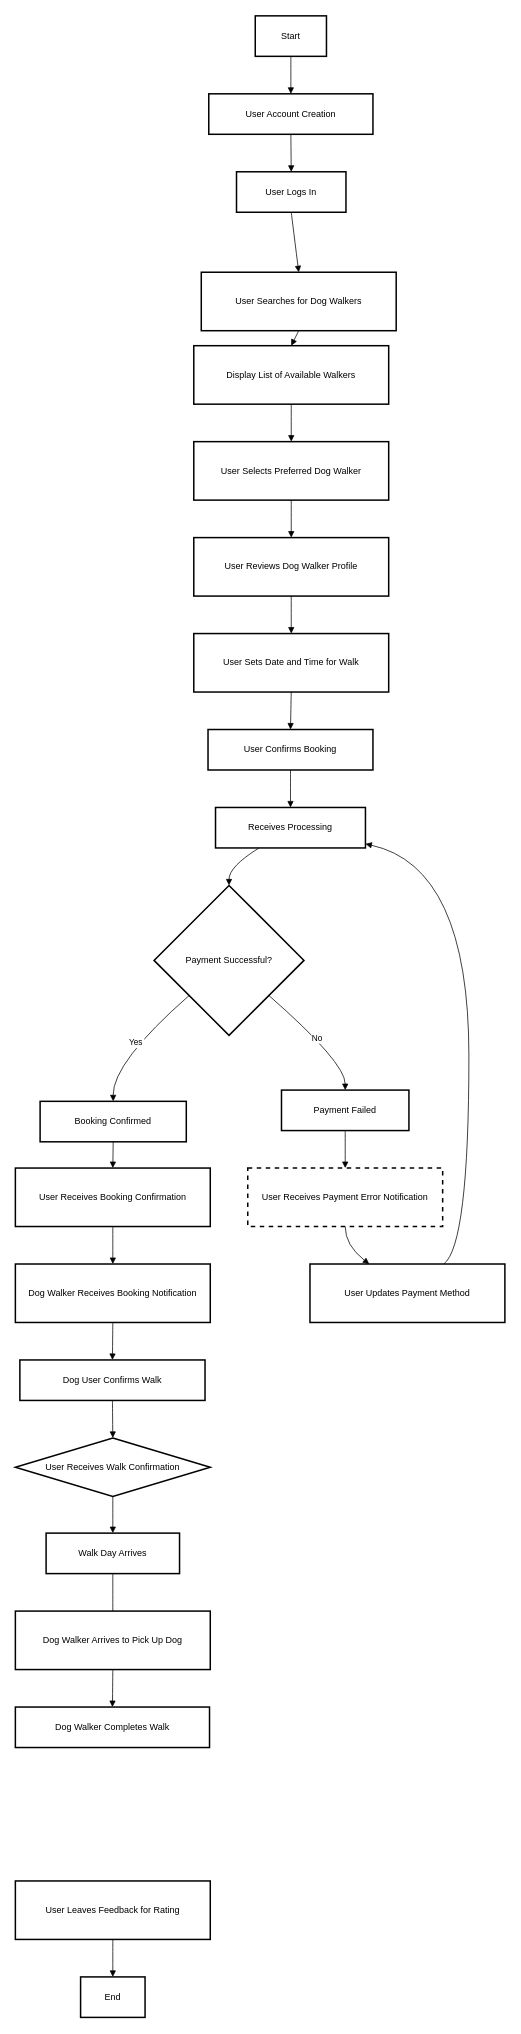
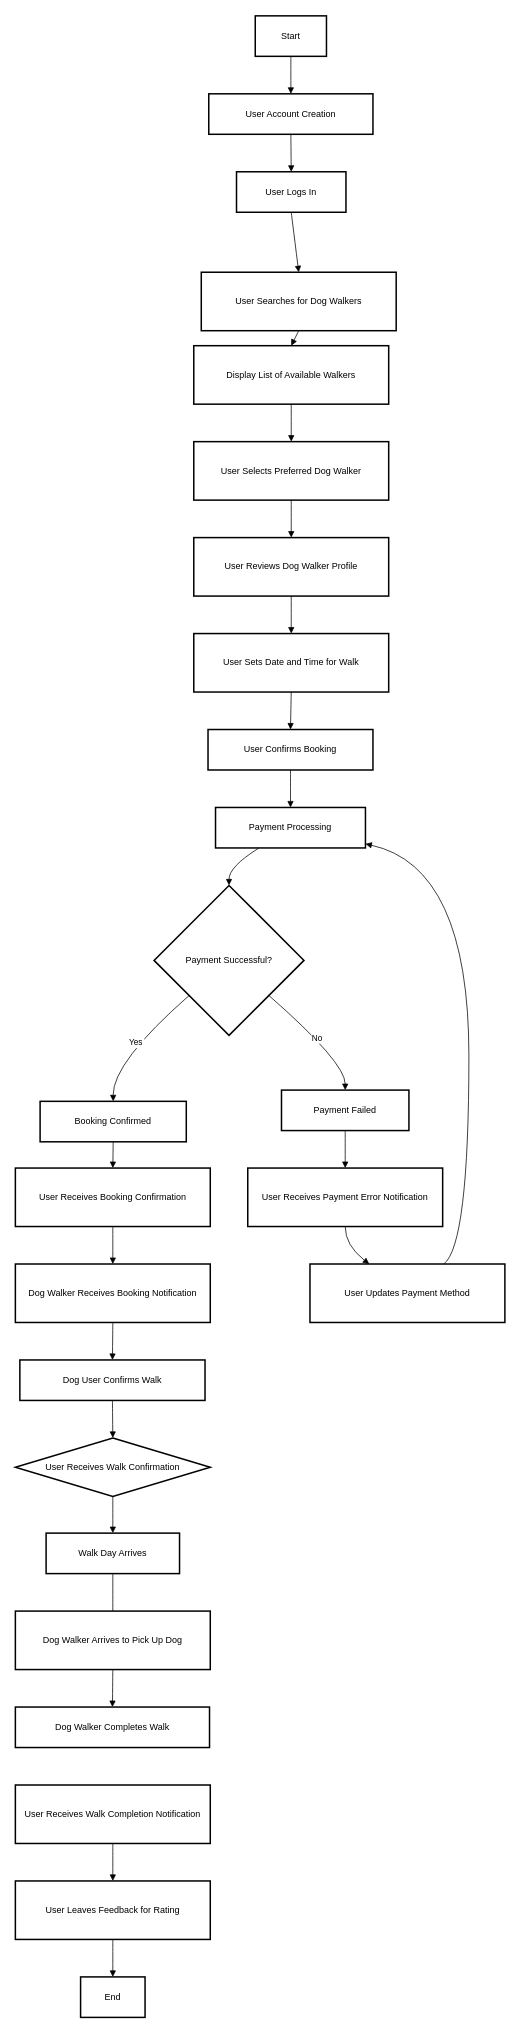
(291, 828) -> (291, 828)
(345, 1197) -> (345, 1197)
none -> (113, 1815)
none -> (113, 1859)
